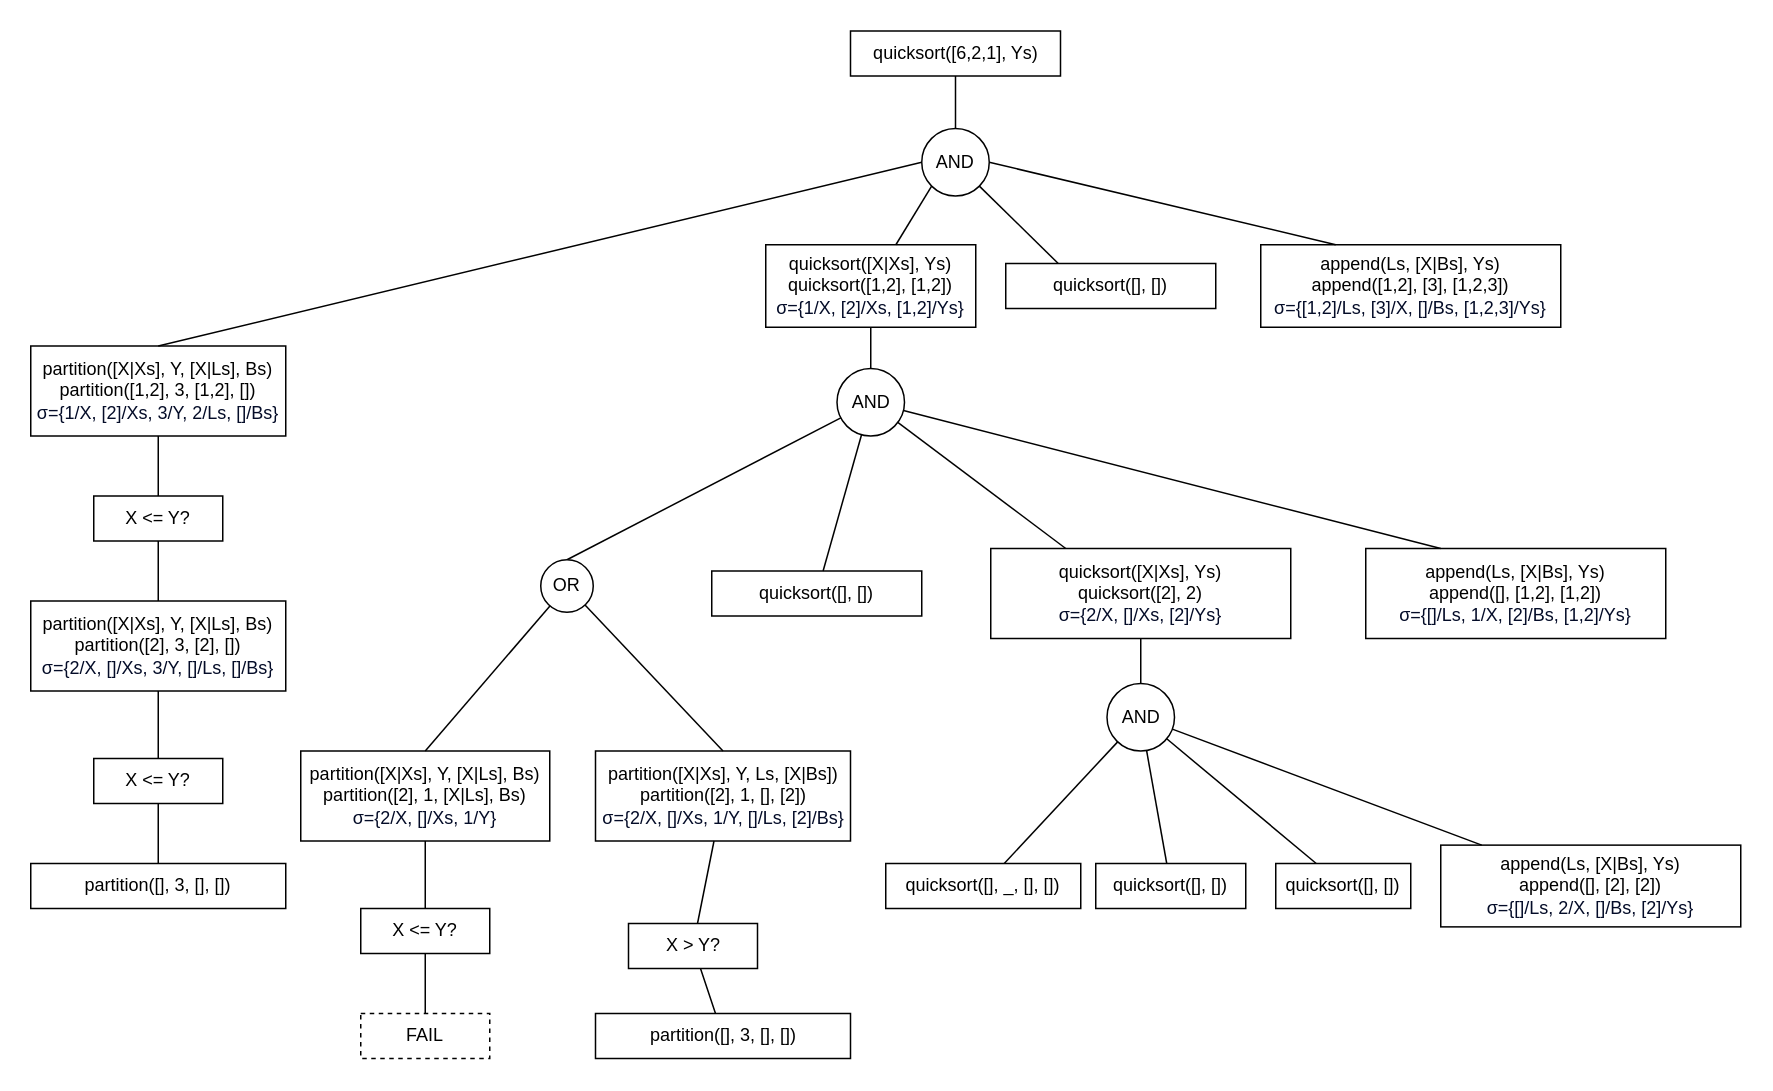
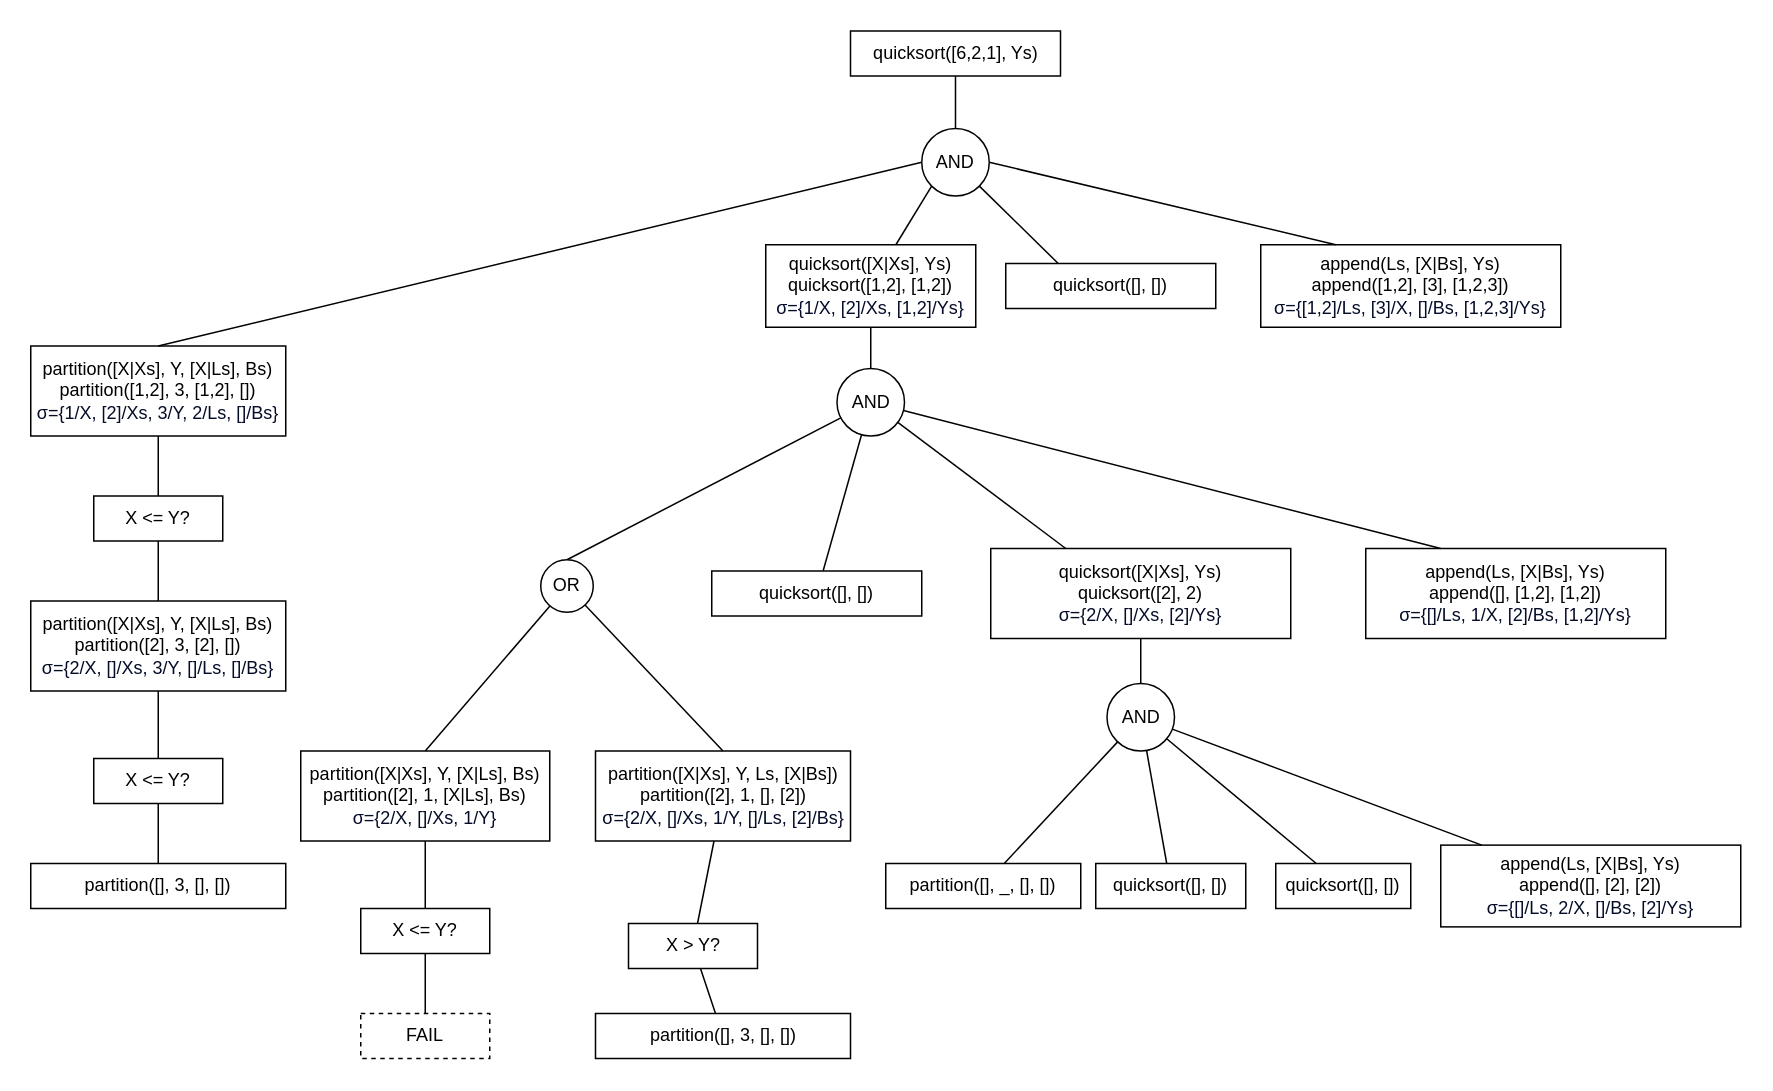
(983, 886) -> (983, 886)
